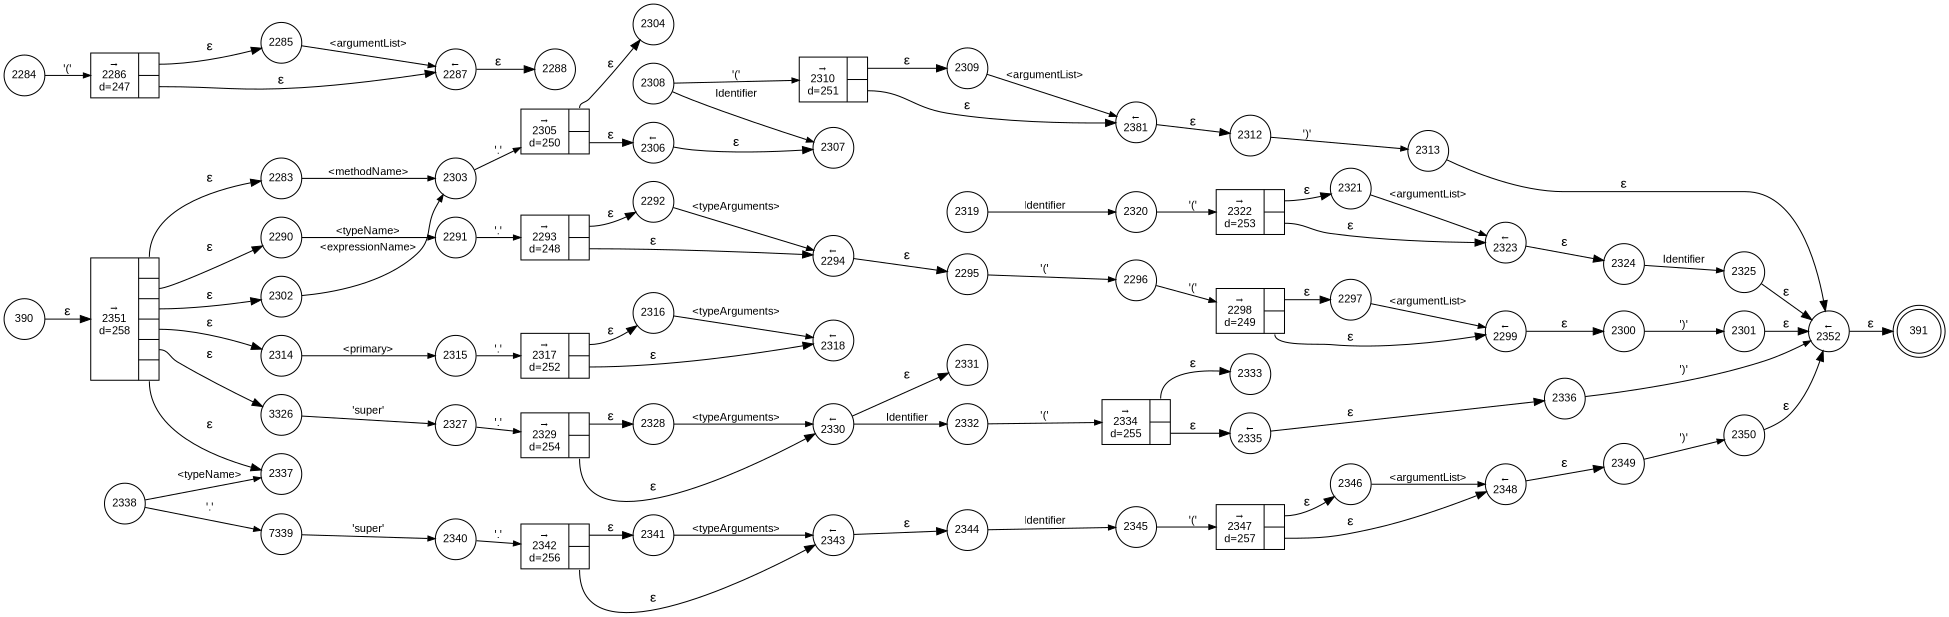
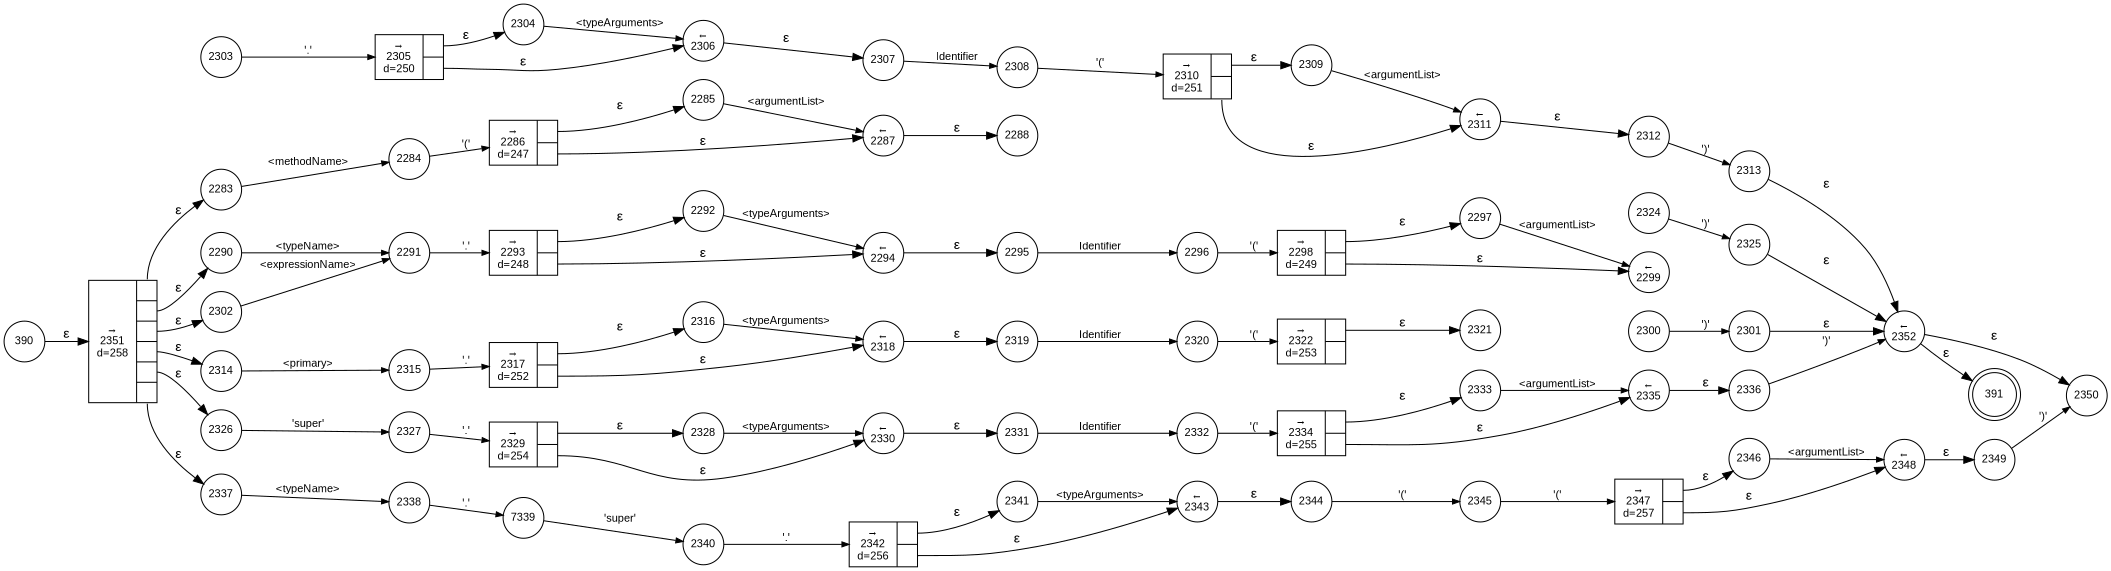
none -> (610, 32)
(739, 117) -> (947, 64)
(1136, 122) -> (1480, 119)
(365, 178) -> (312, 175)
(1506, 243) -> none
(1684, 260) -> (1706, 224)
(1045, 269) -> (1100, 247)
(390, 272) -> (312, 284)
(1560, 331) -> none
none -> (945, 342)
none -> (1561, 390)
(1800, 402) -> (1995, 351)
(281, 415) -> (221, 430)
(897, 424) -> (1104, 433)
(199, 490) -> (312, 498)
(1045, 521) -> (1403, 495)
